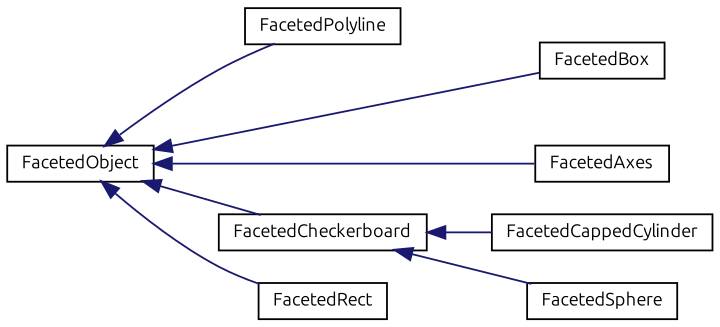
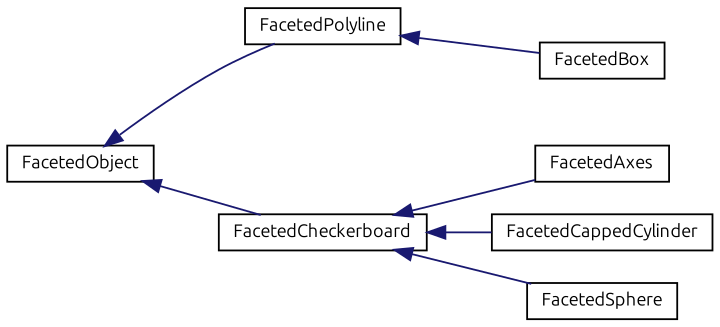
(356, 109) -> (479, 45)
(353, 164) -> (474, 195)
(323, 301) -> none
